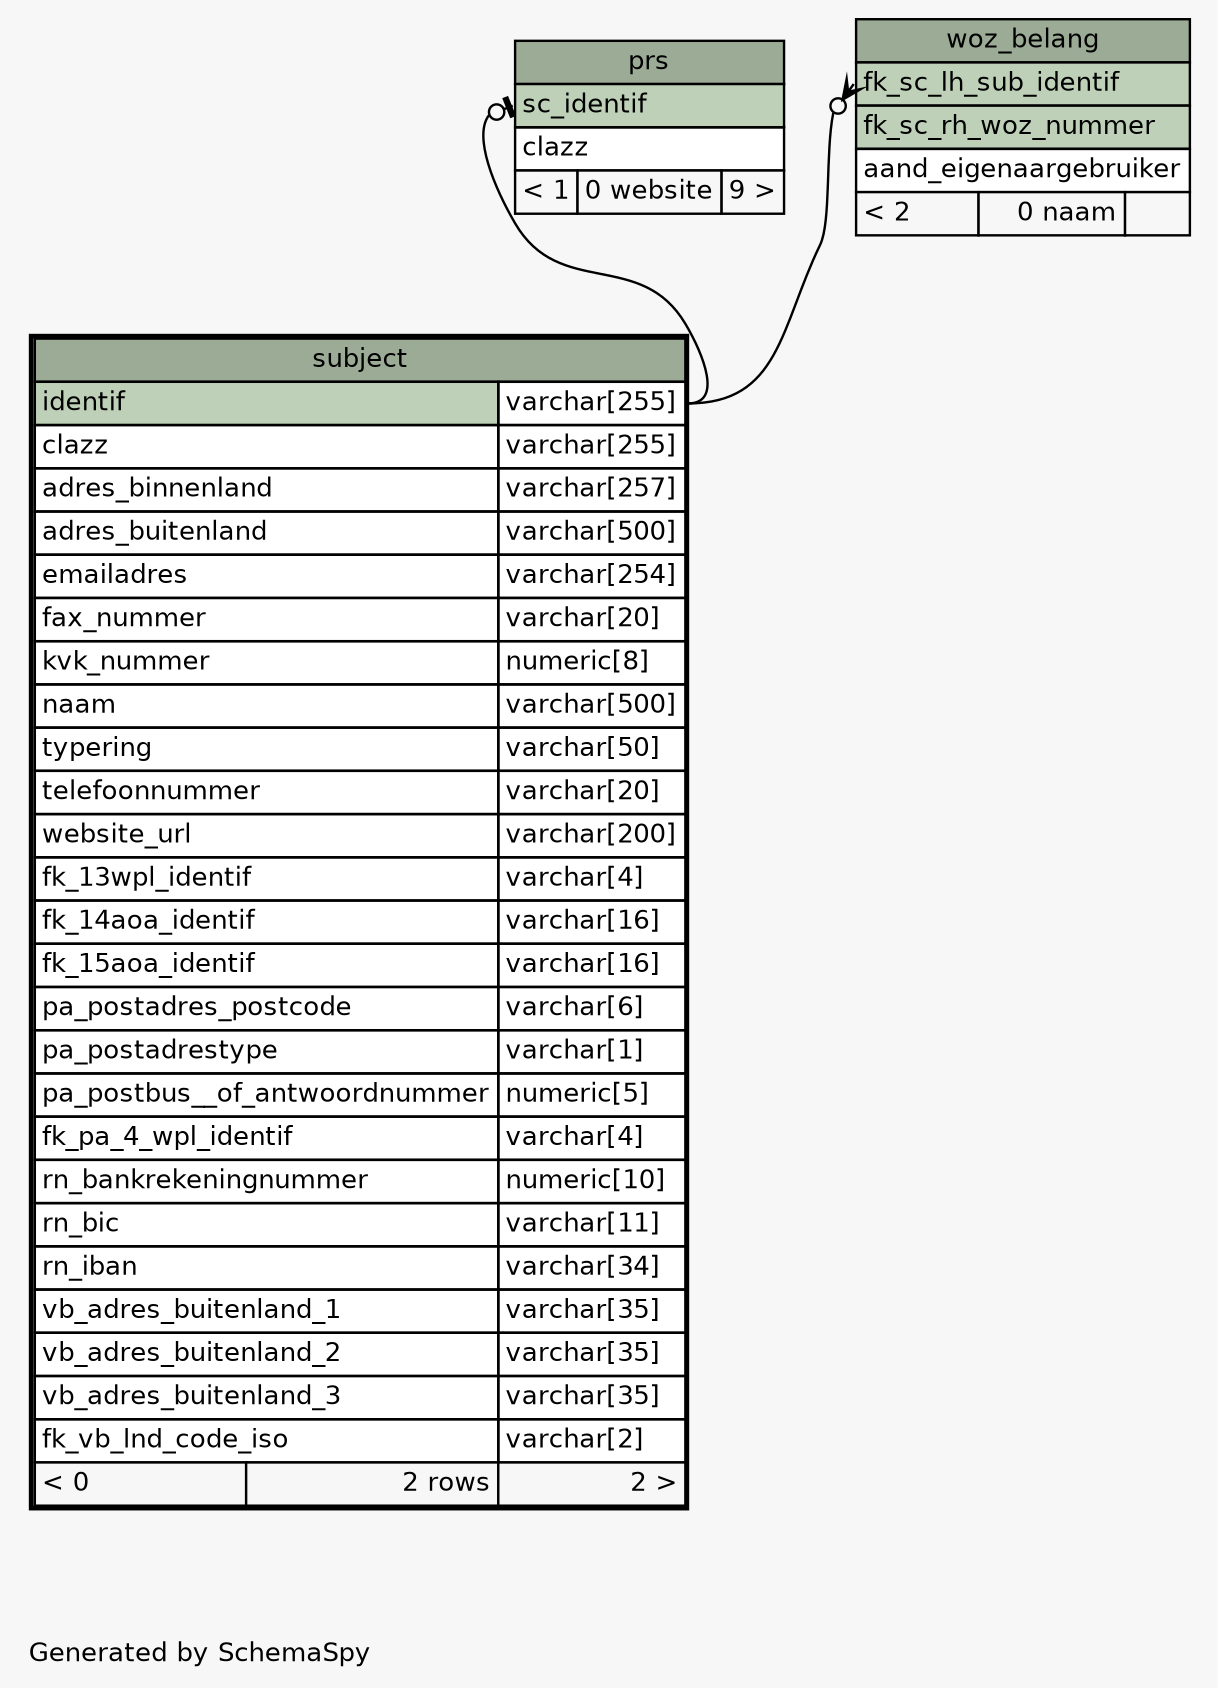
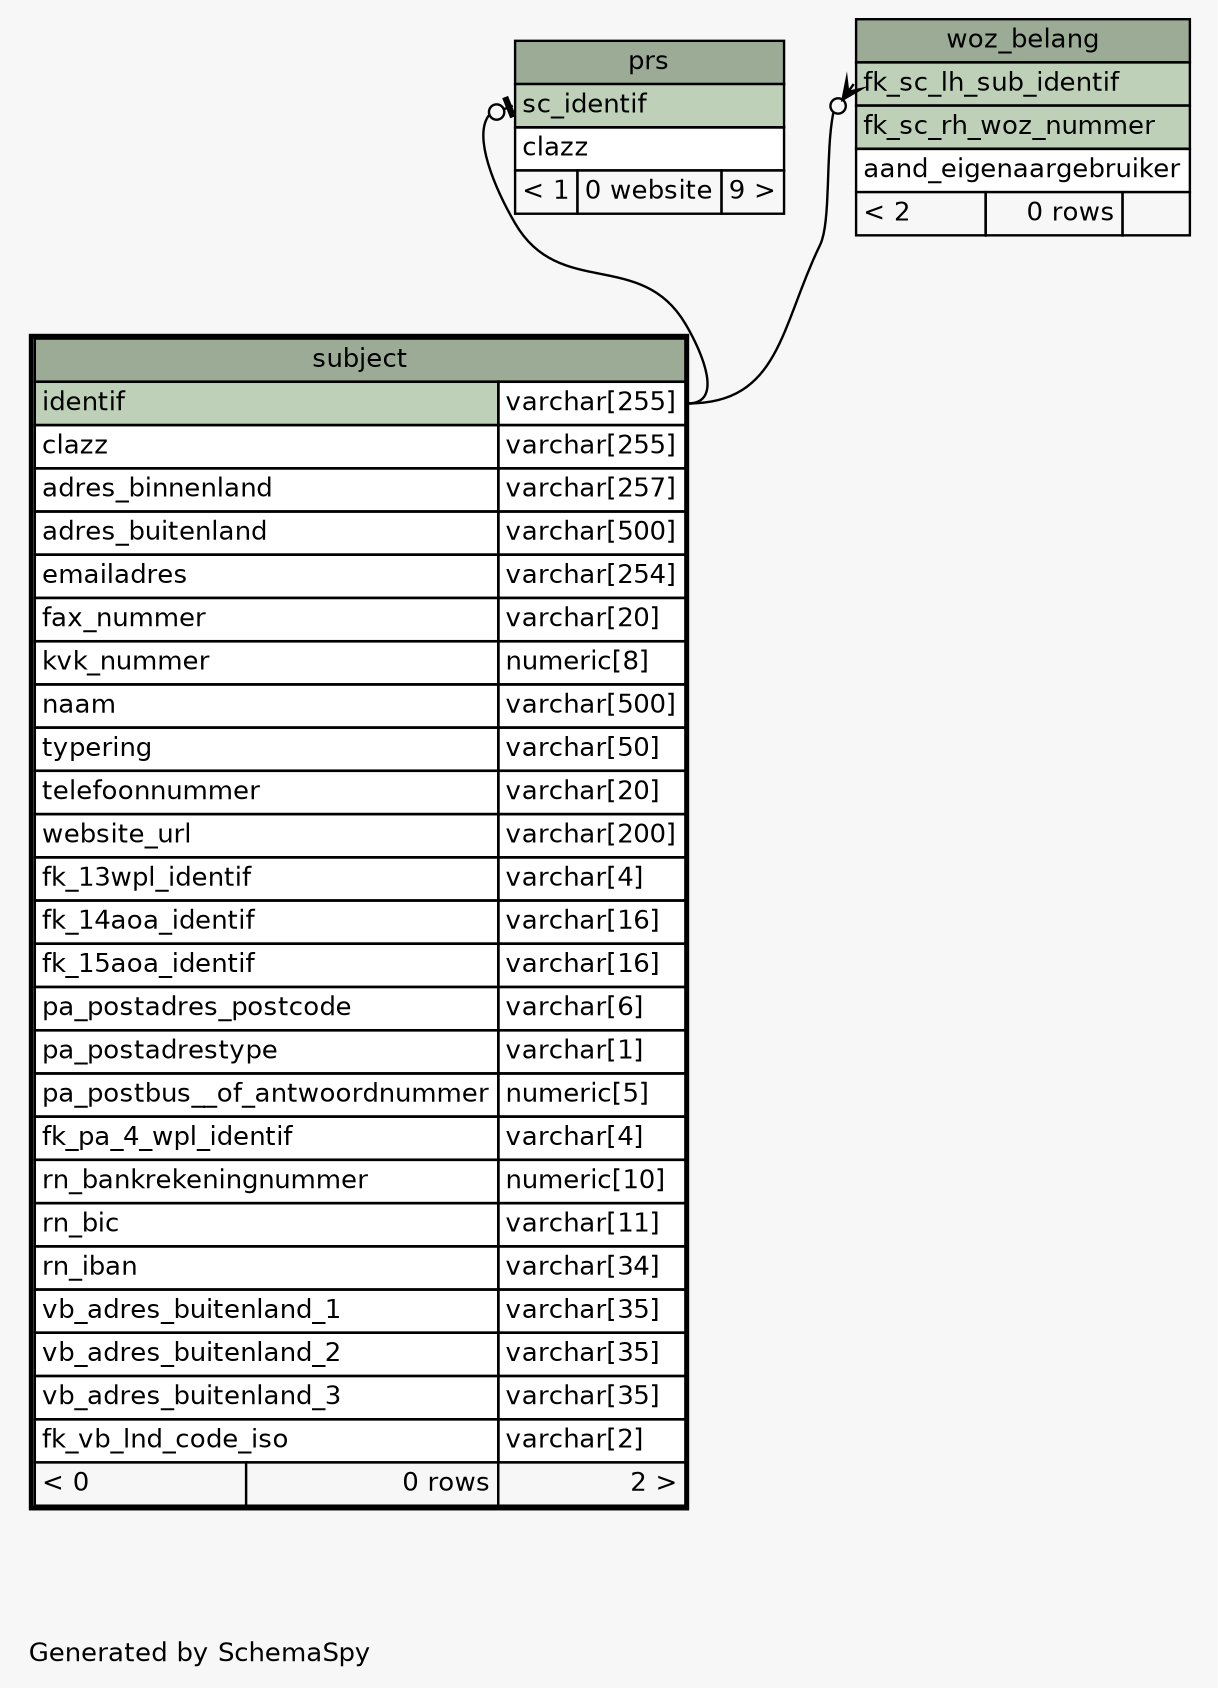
(1067, 213) -> (1071, 213)
(447, 1483) -> (447, 1483)
